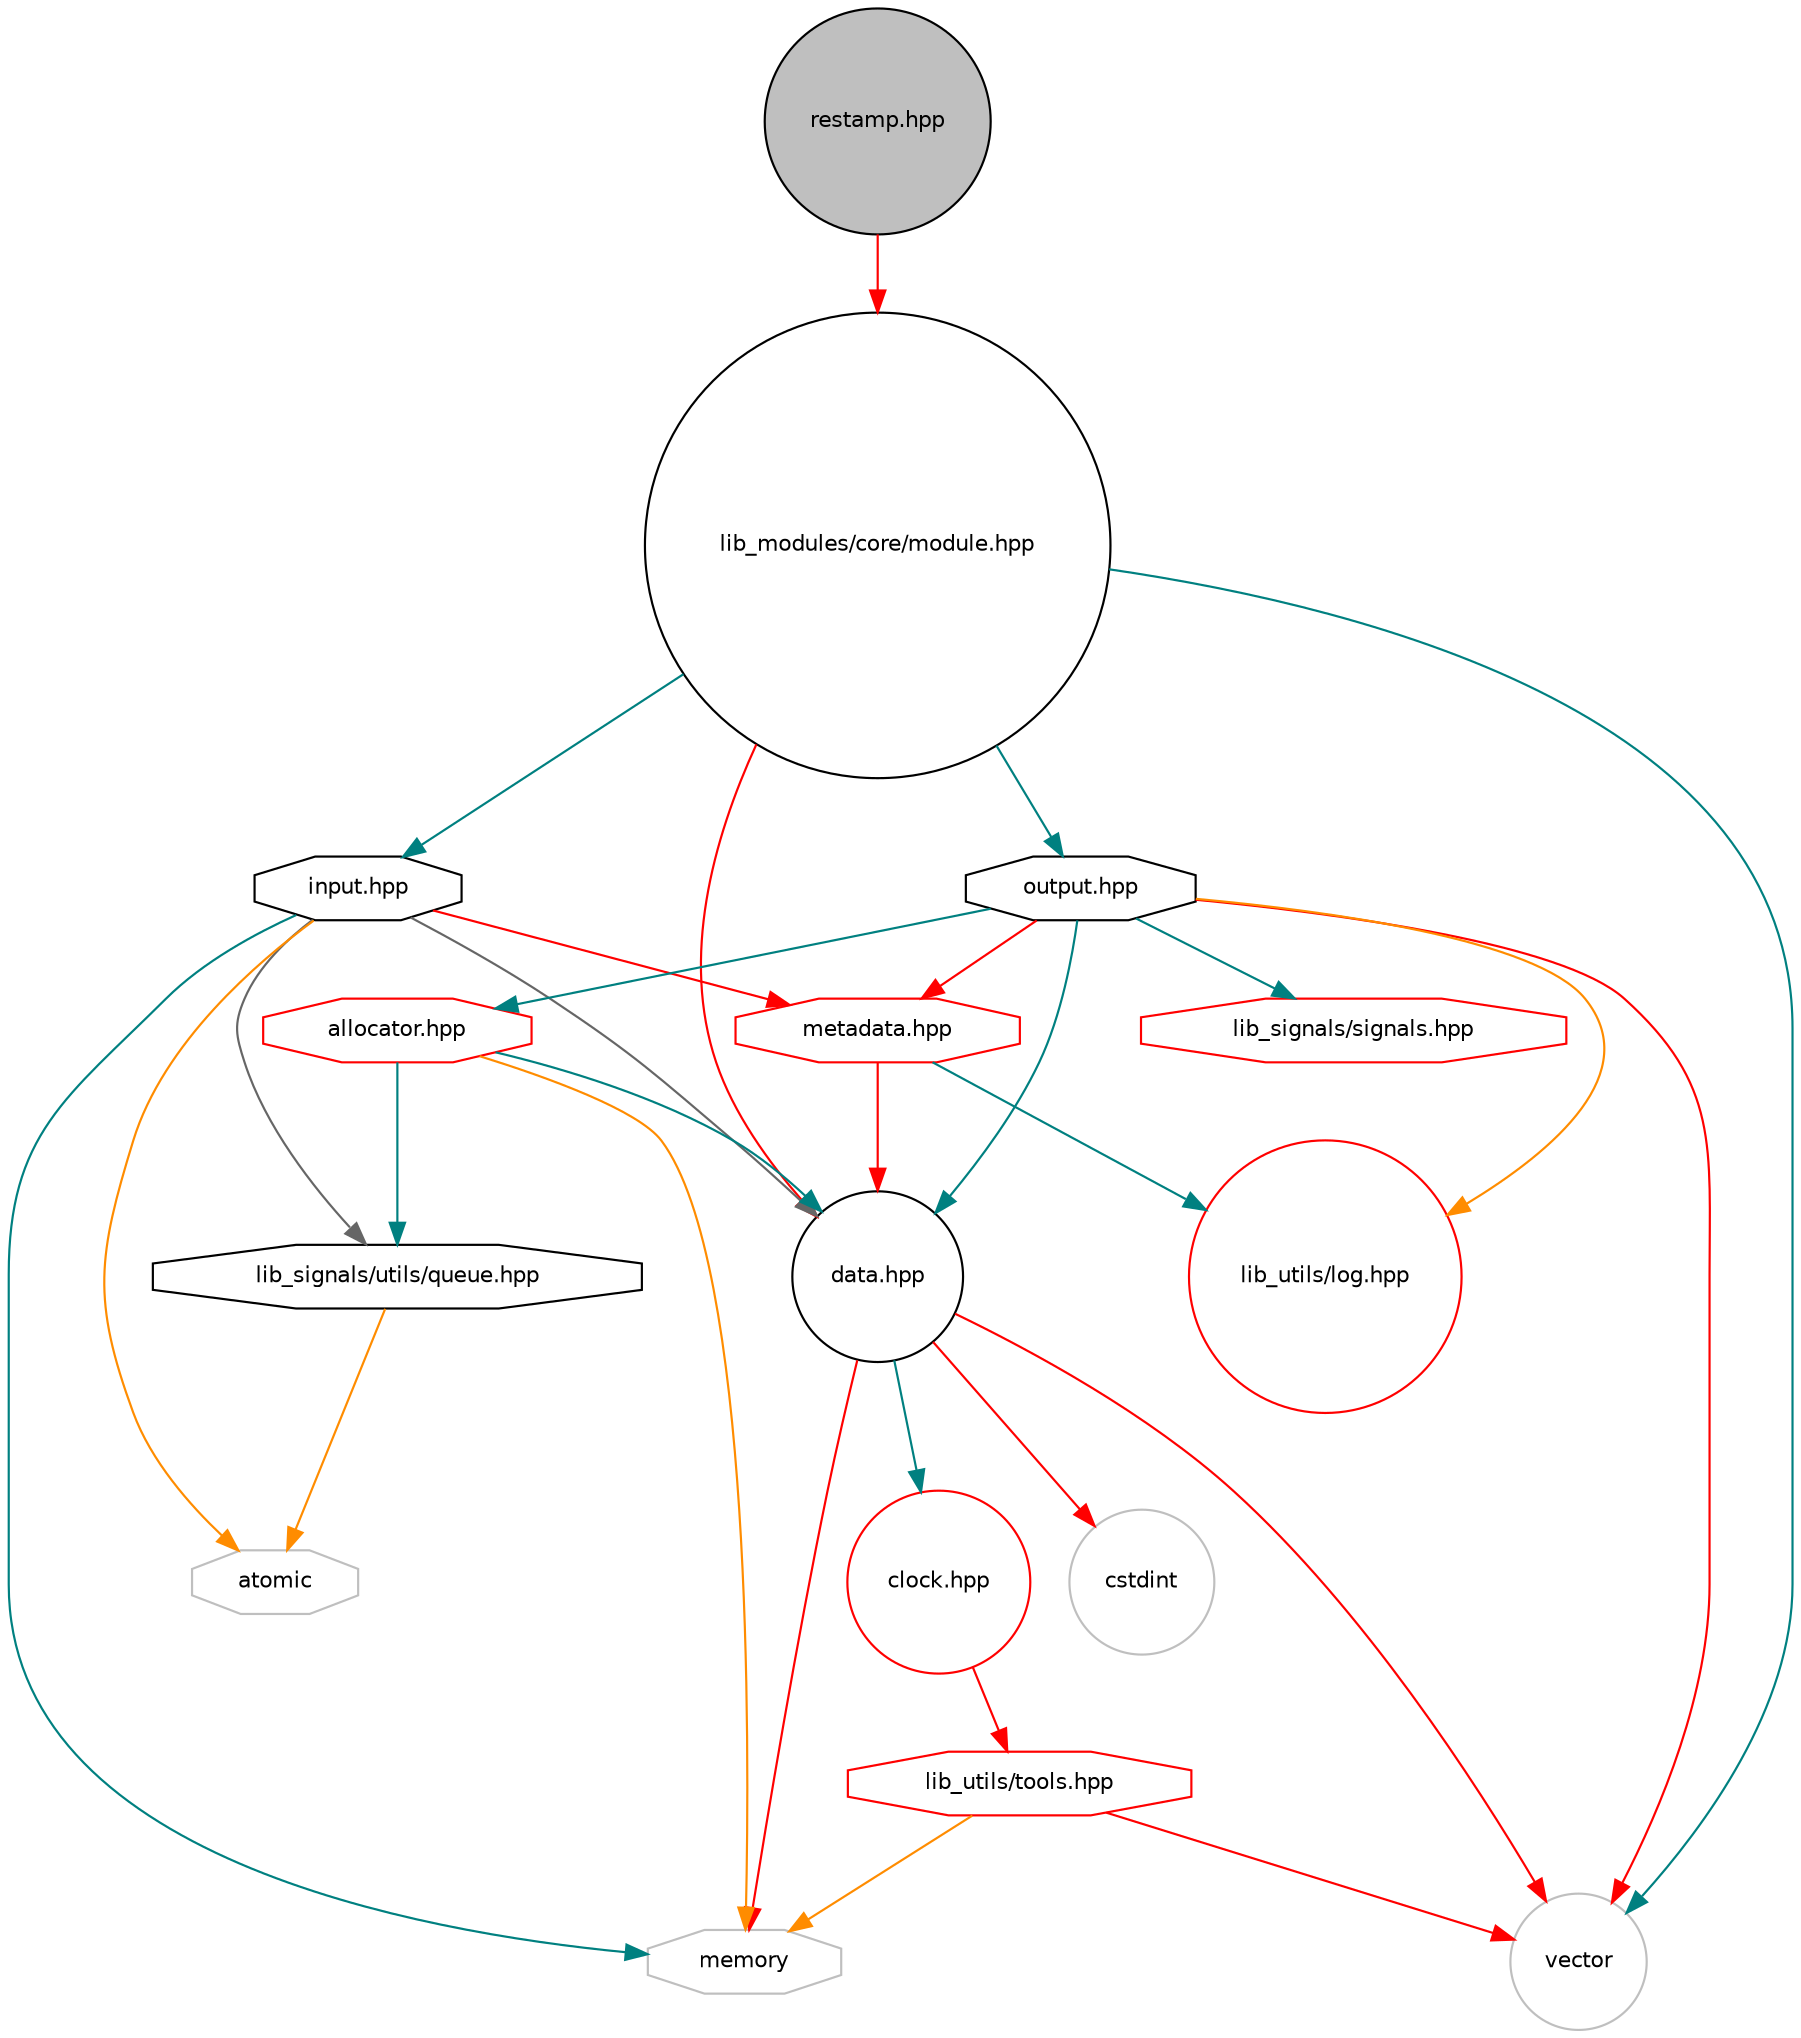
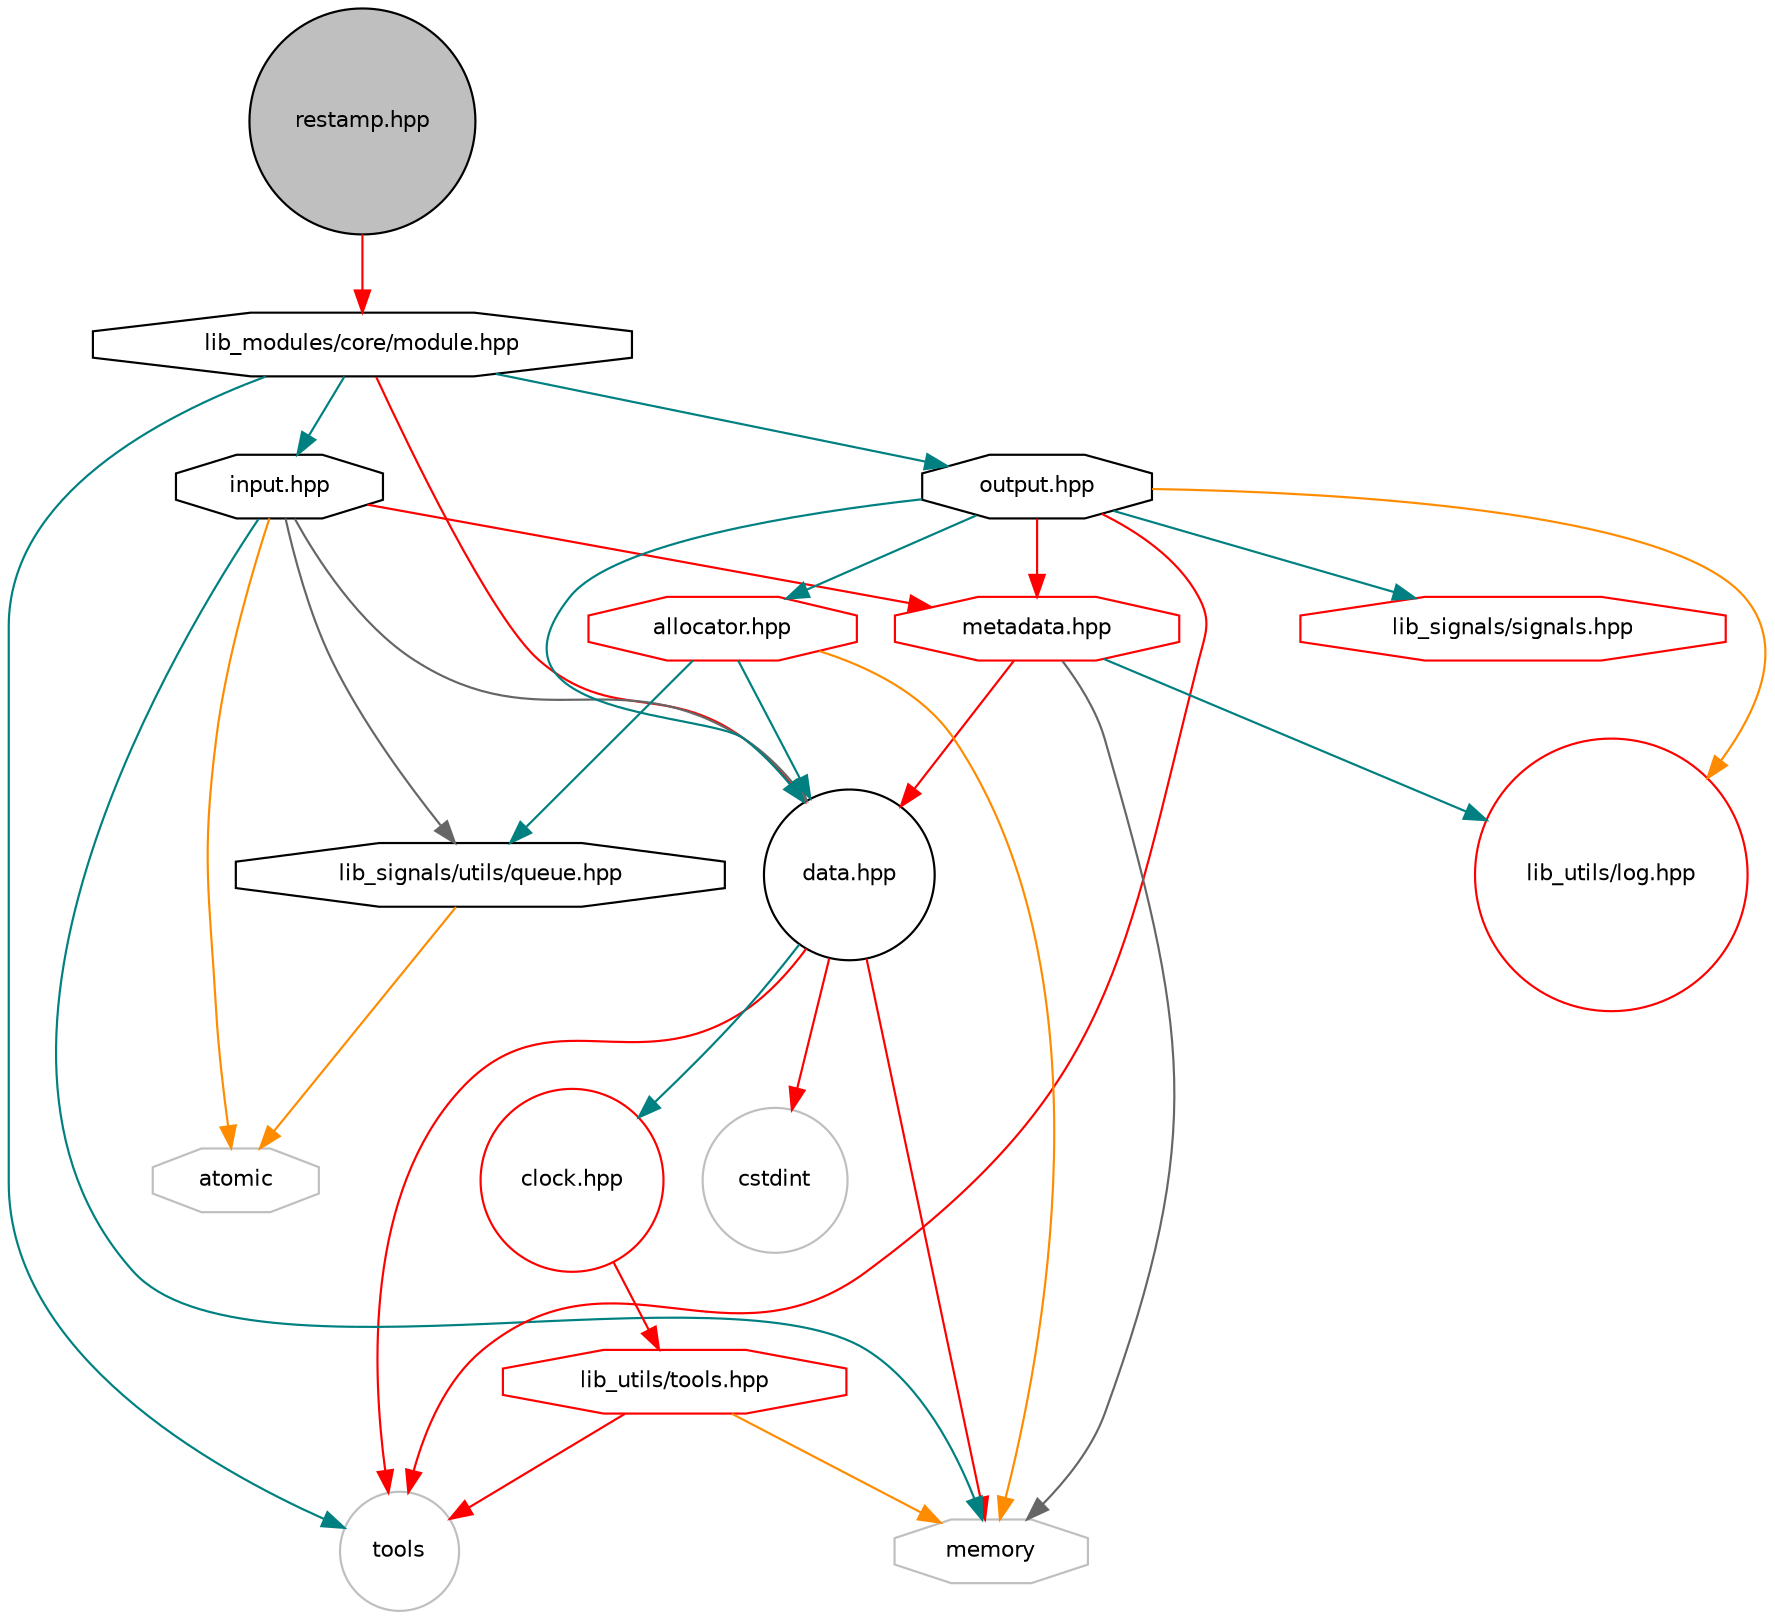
(878, 545) -> (362, 345)
none -> (1174, 1087)
(1579, 1962) -> (400, 1551)
